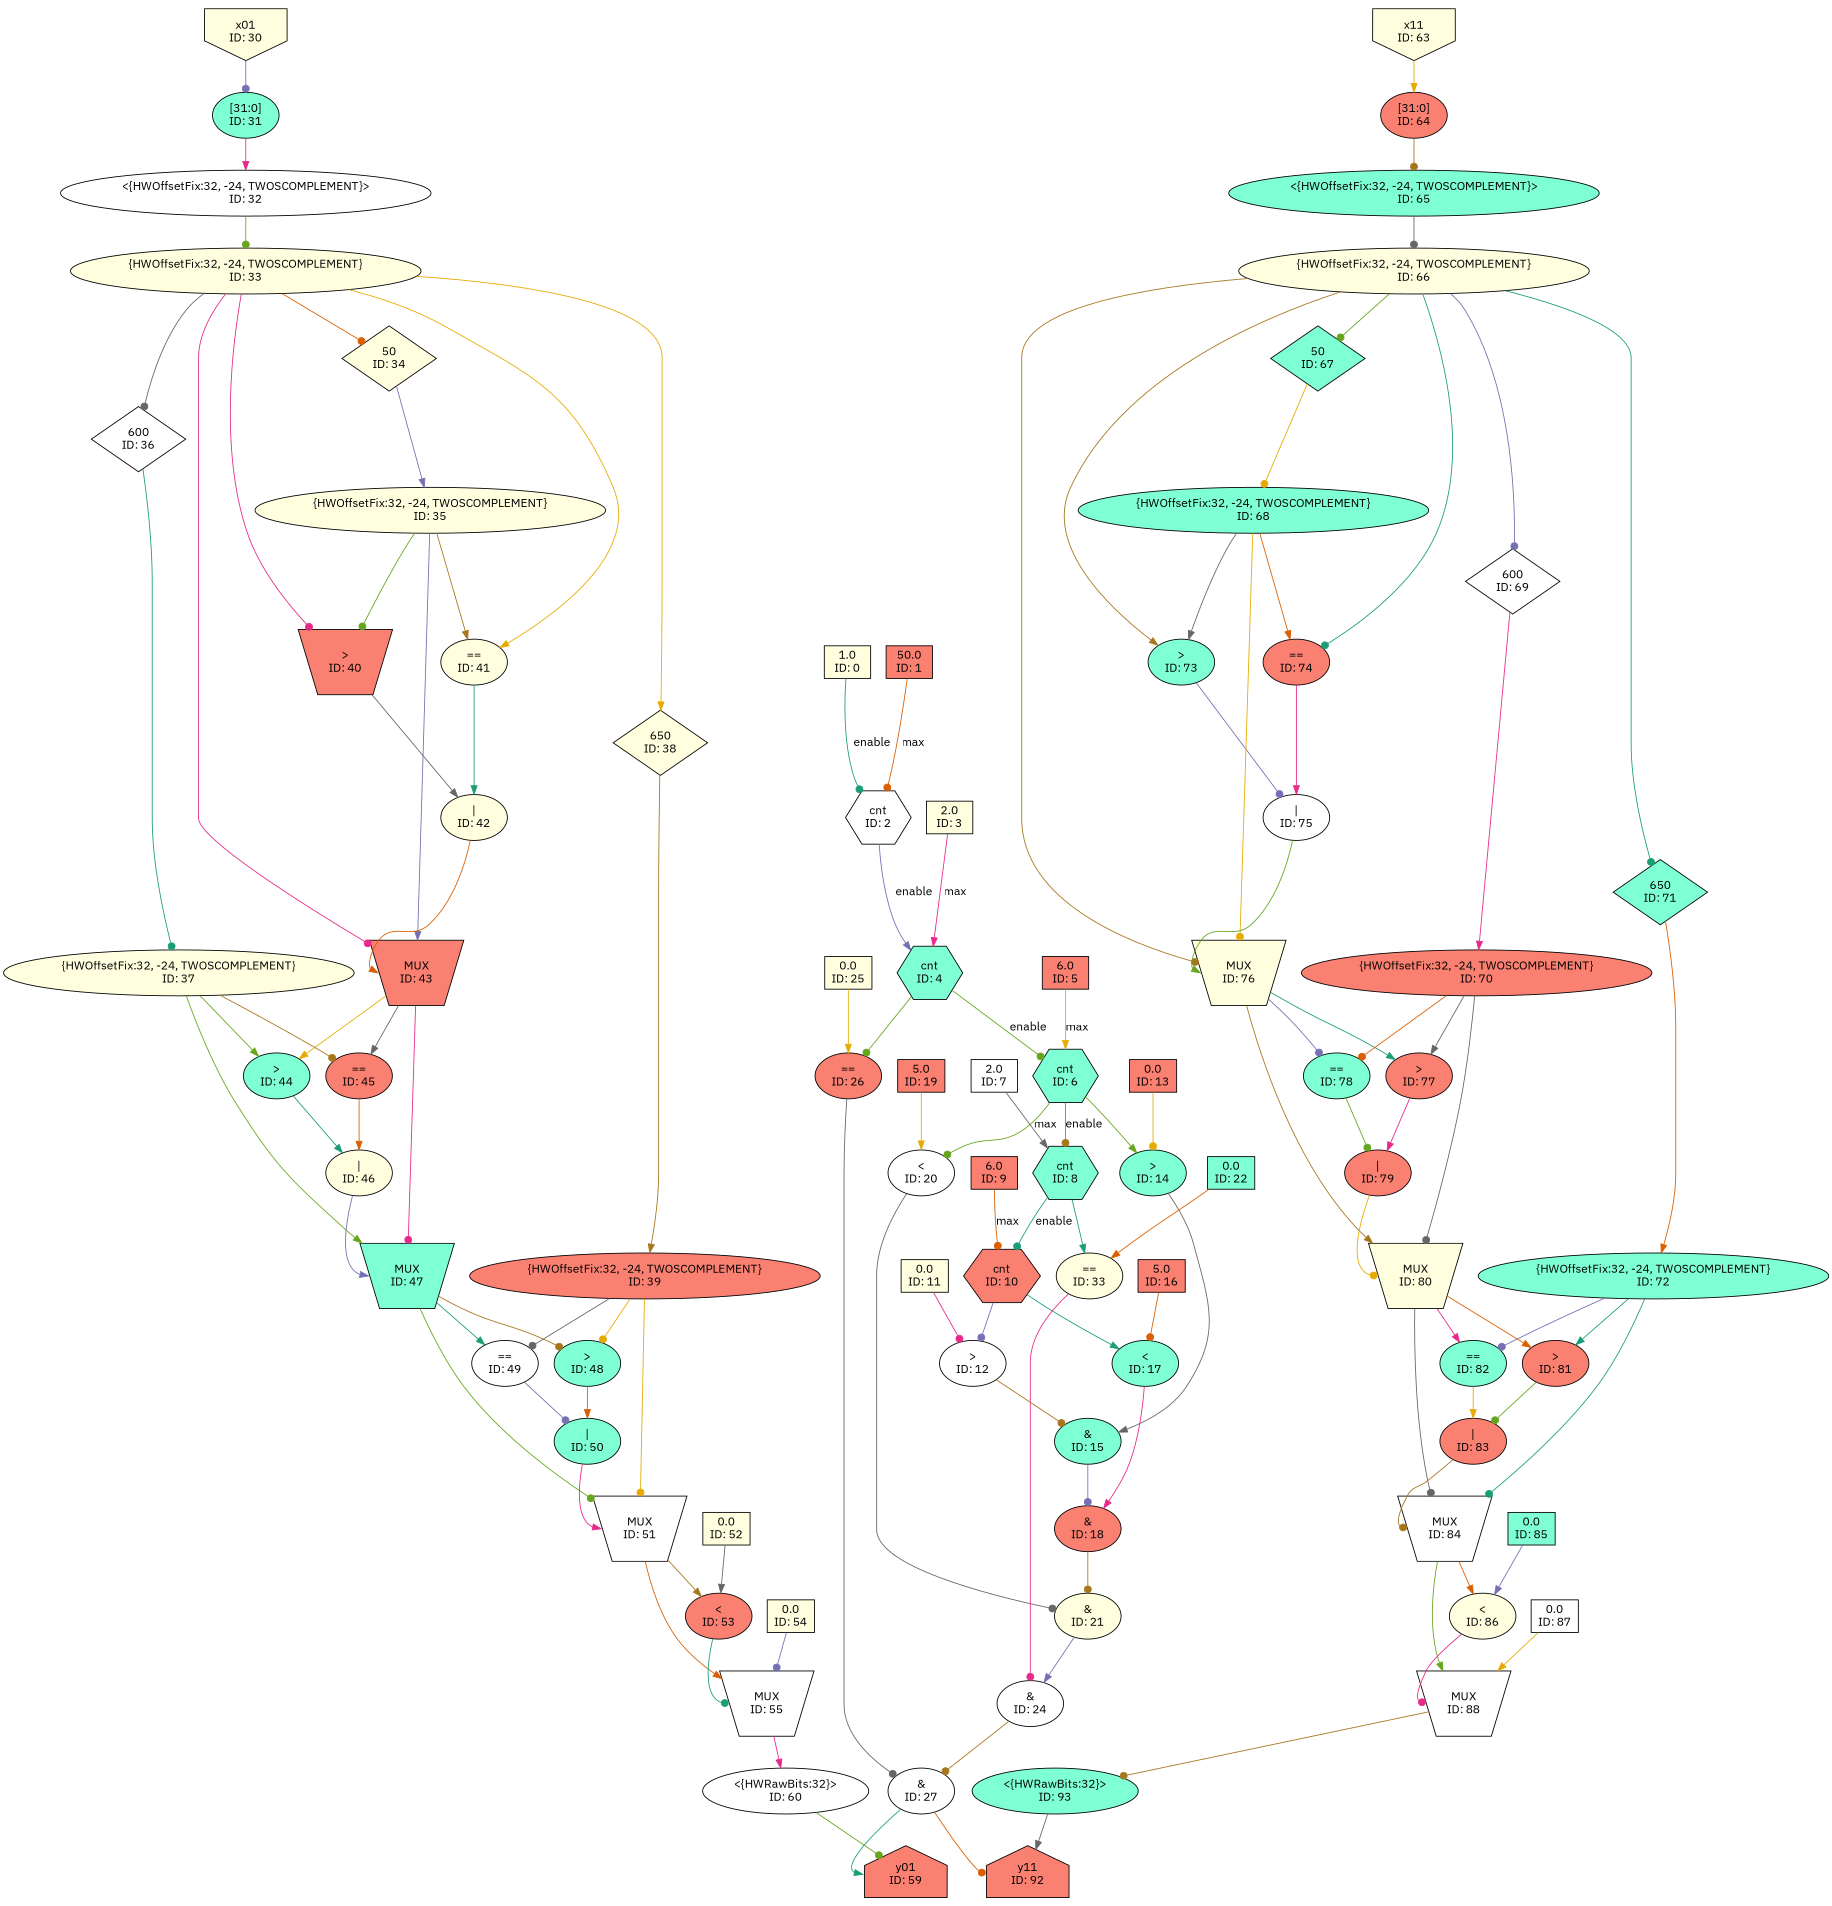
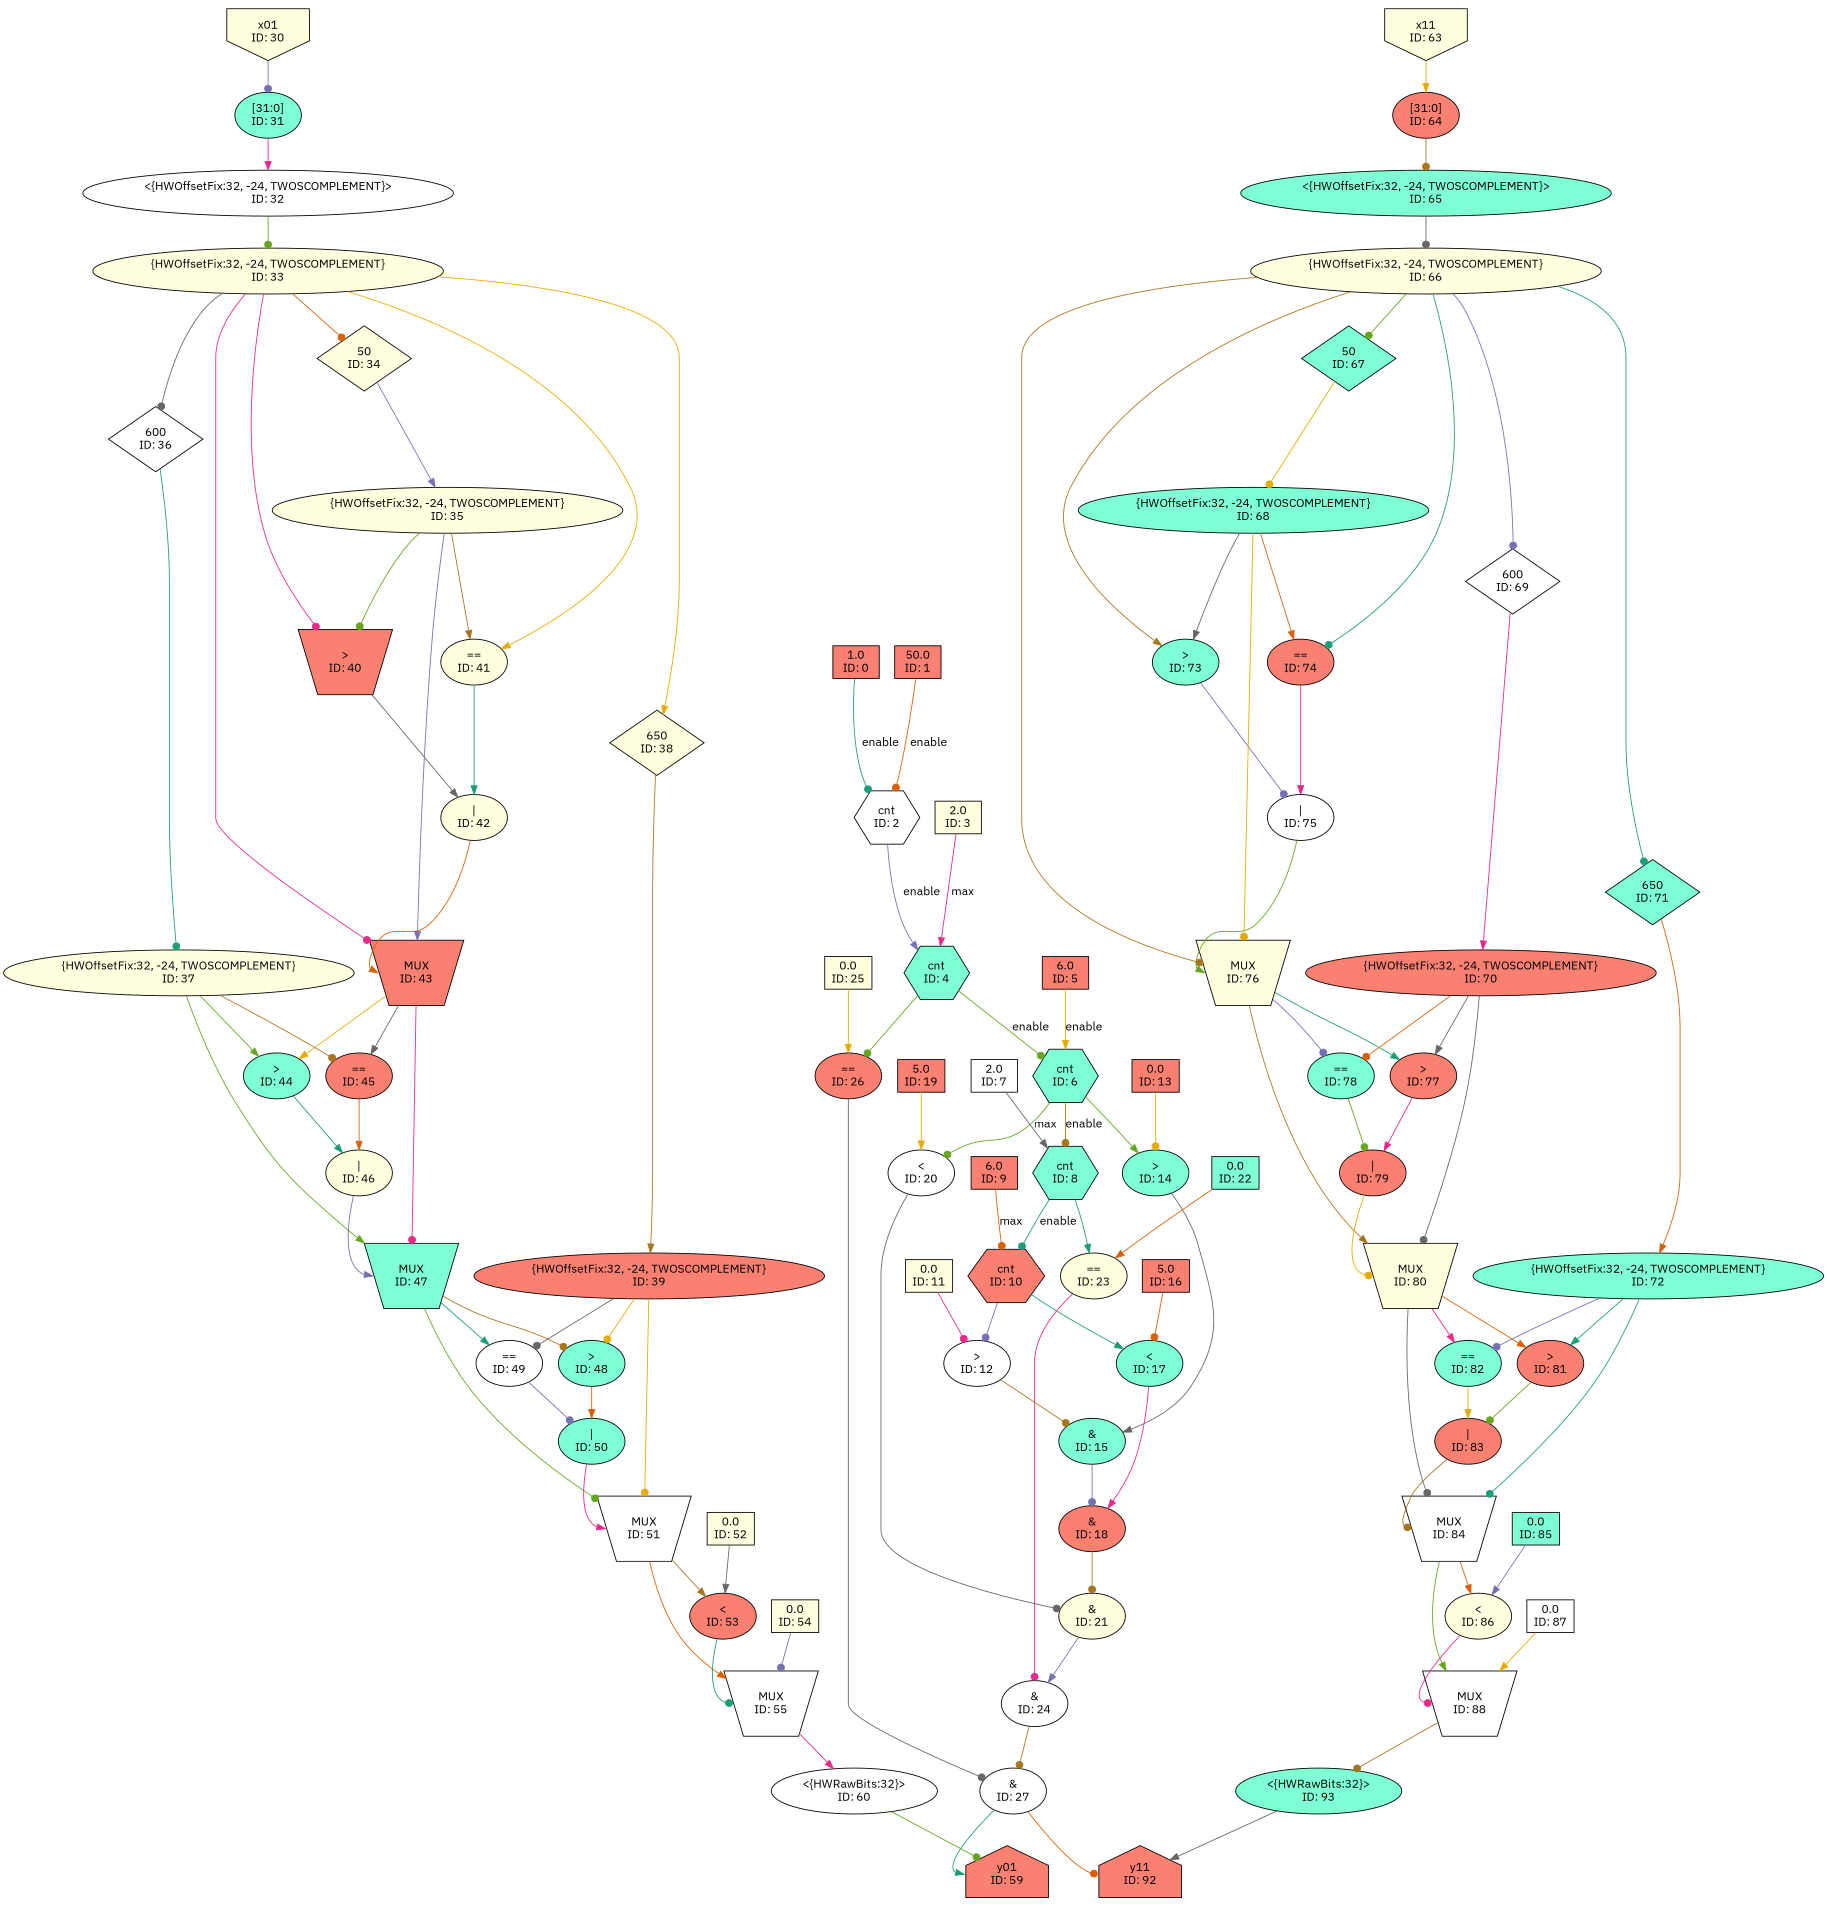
(847, 662) -> (856, 662)
(913, 743) -> (929, 743)
(1077, 1027) -> (1084, 1027)
(1090, 1276) -> (1094, 1276)
